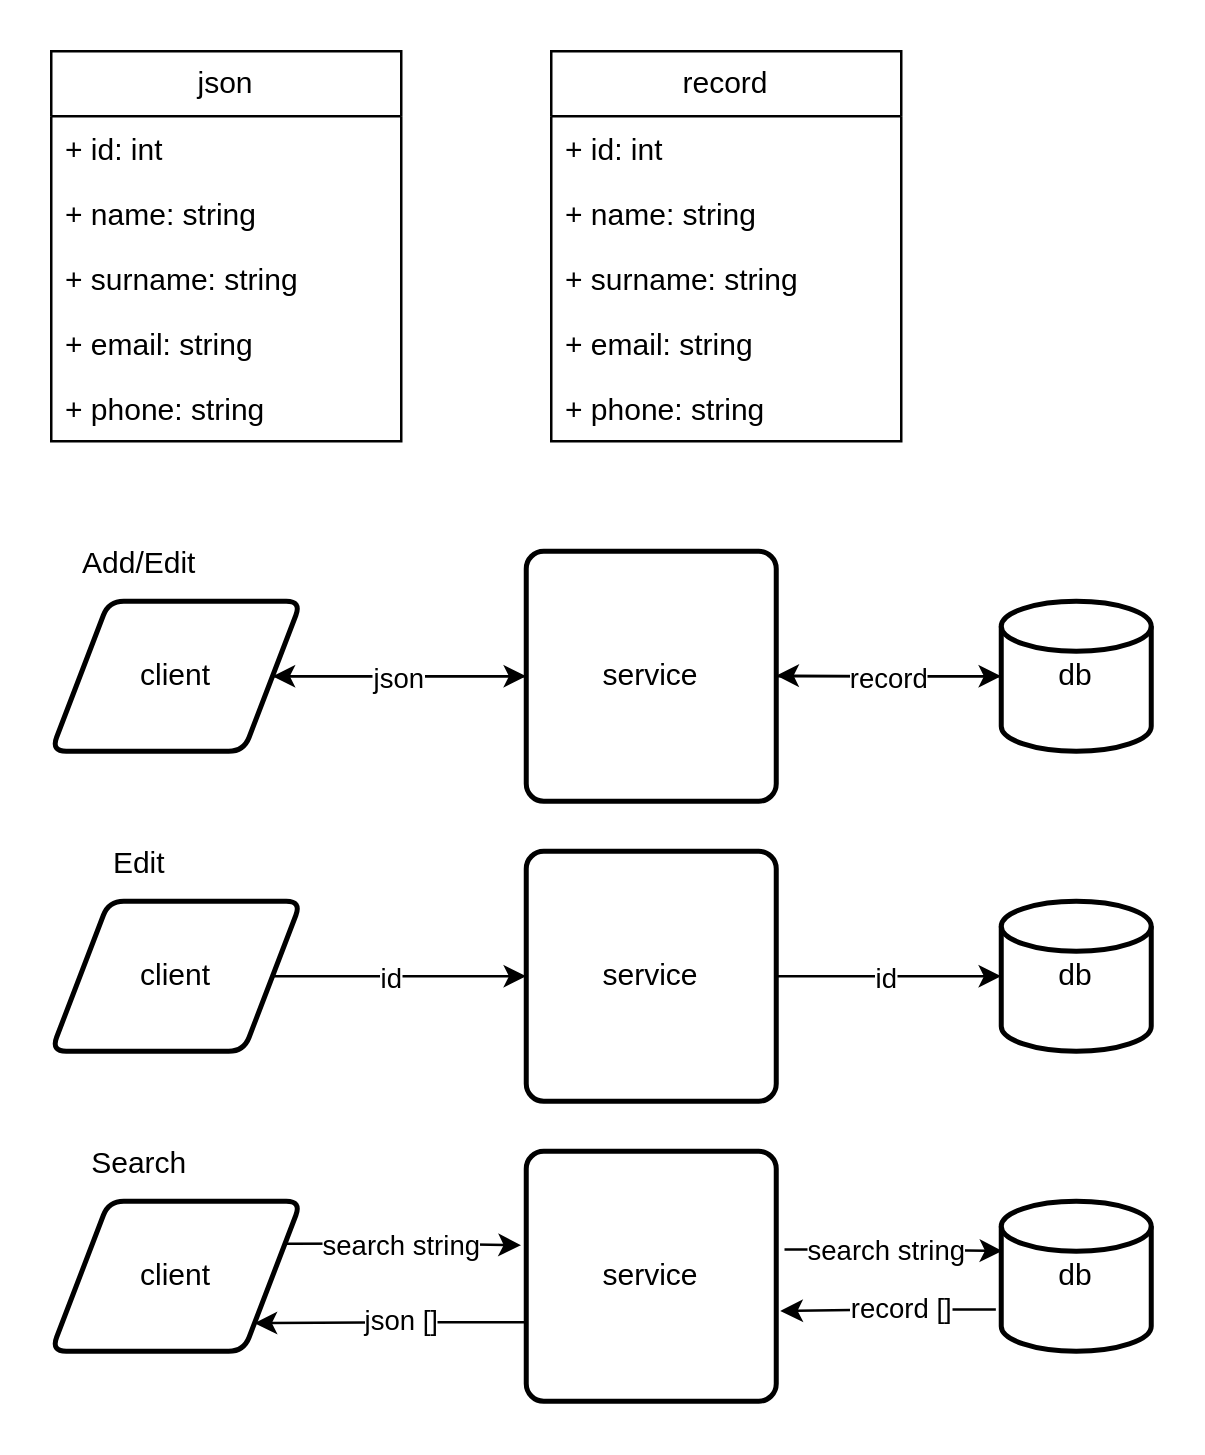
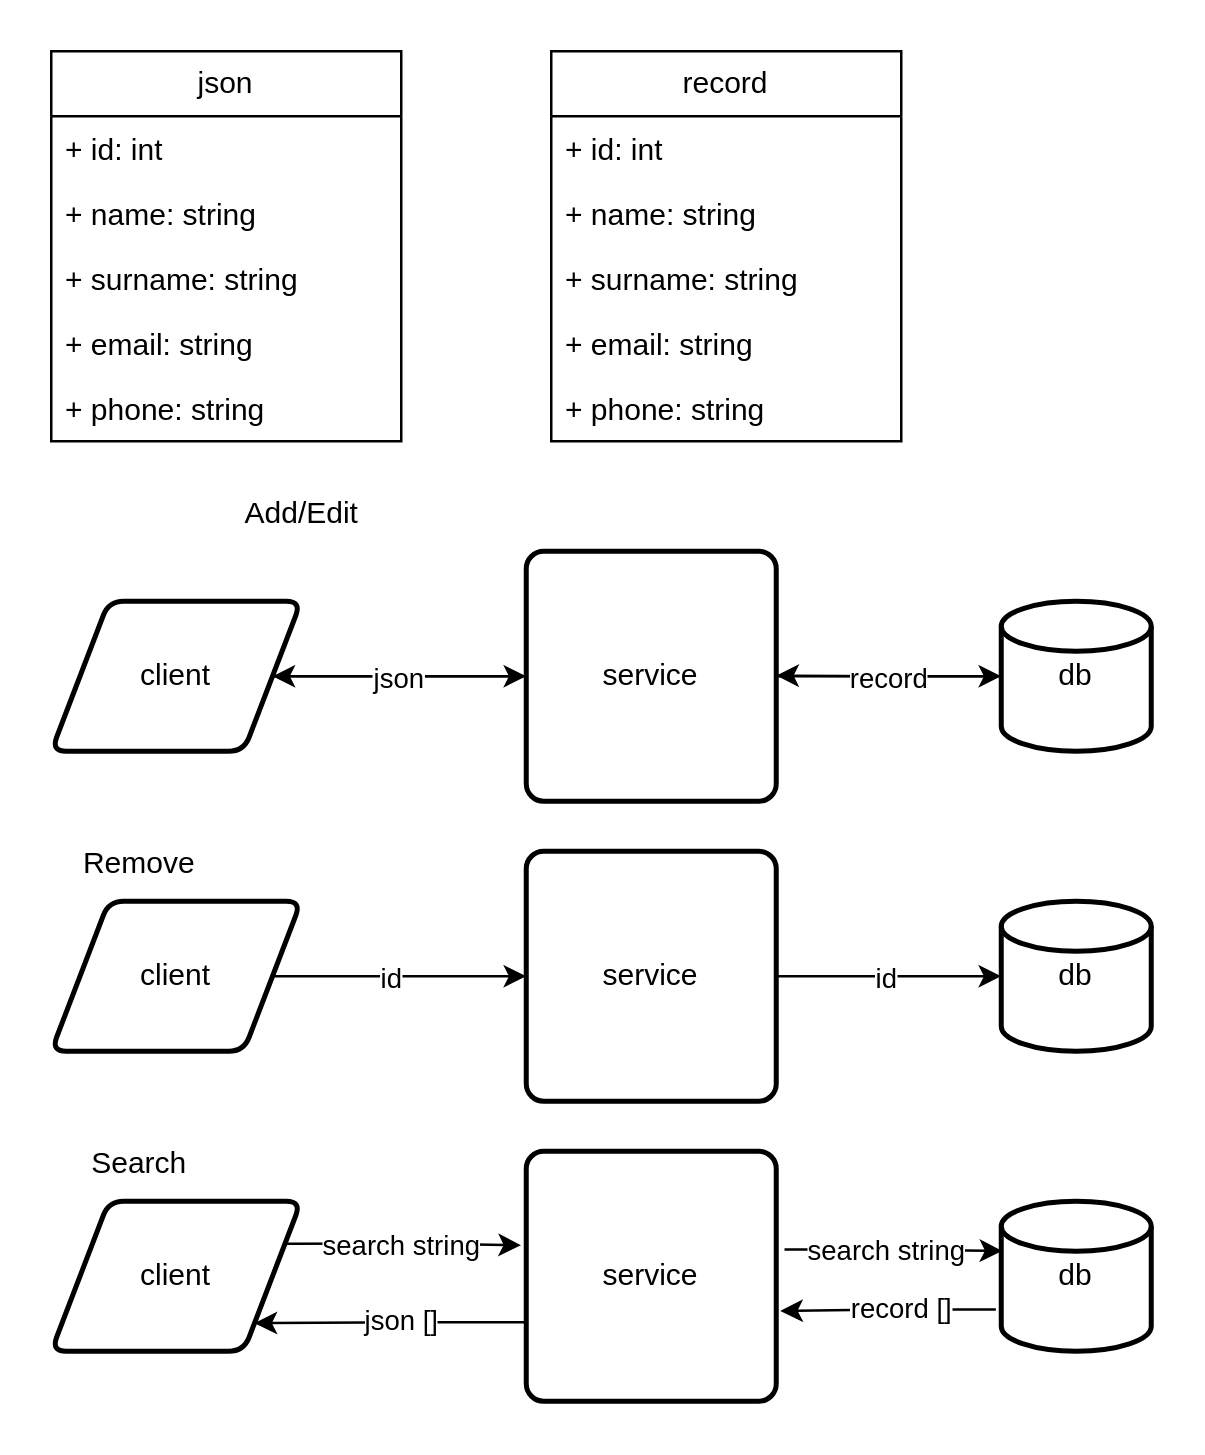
(139, 564) -> (301, 514)
(140, 864) -> (140, 864)
